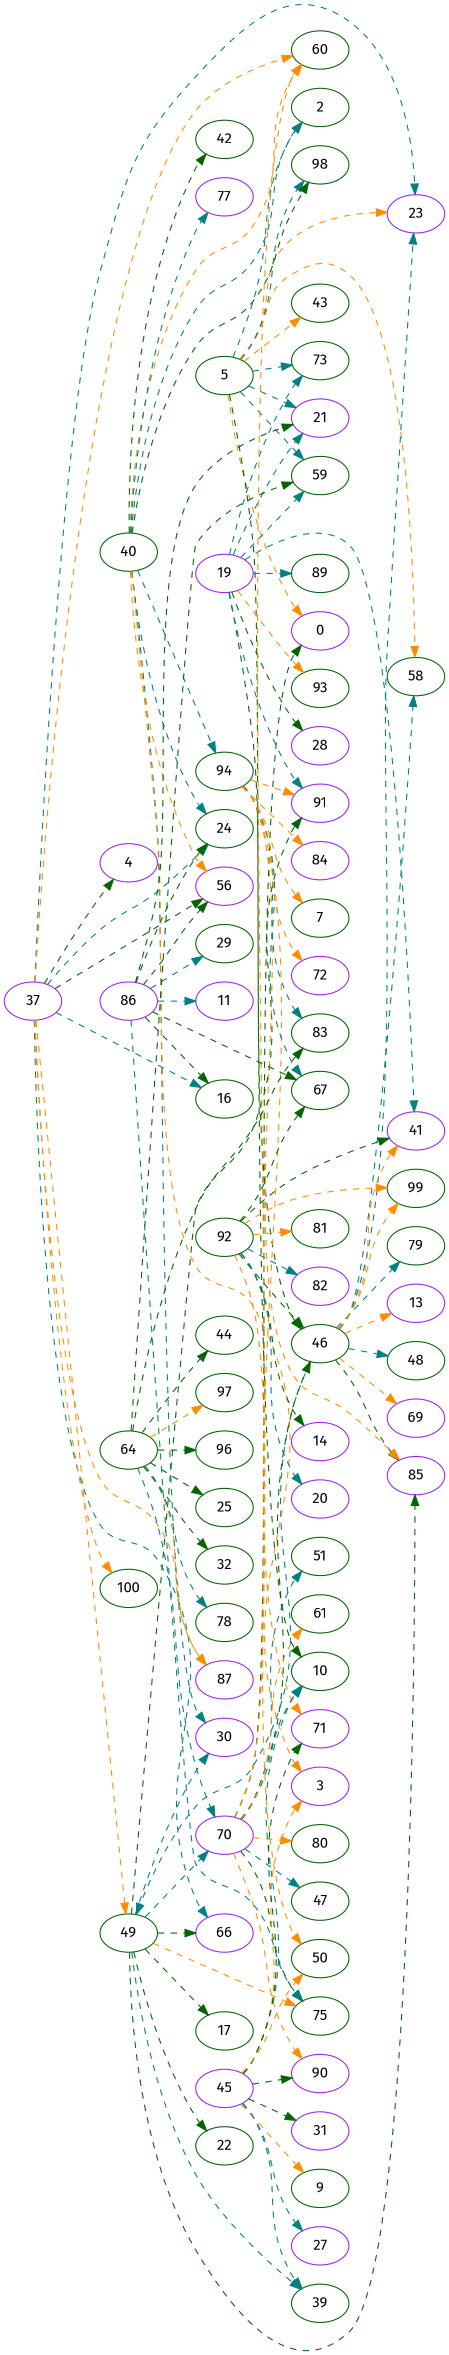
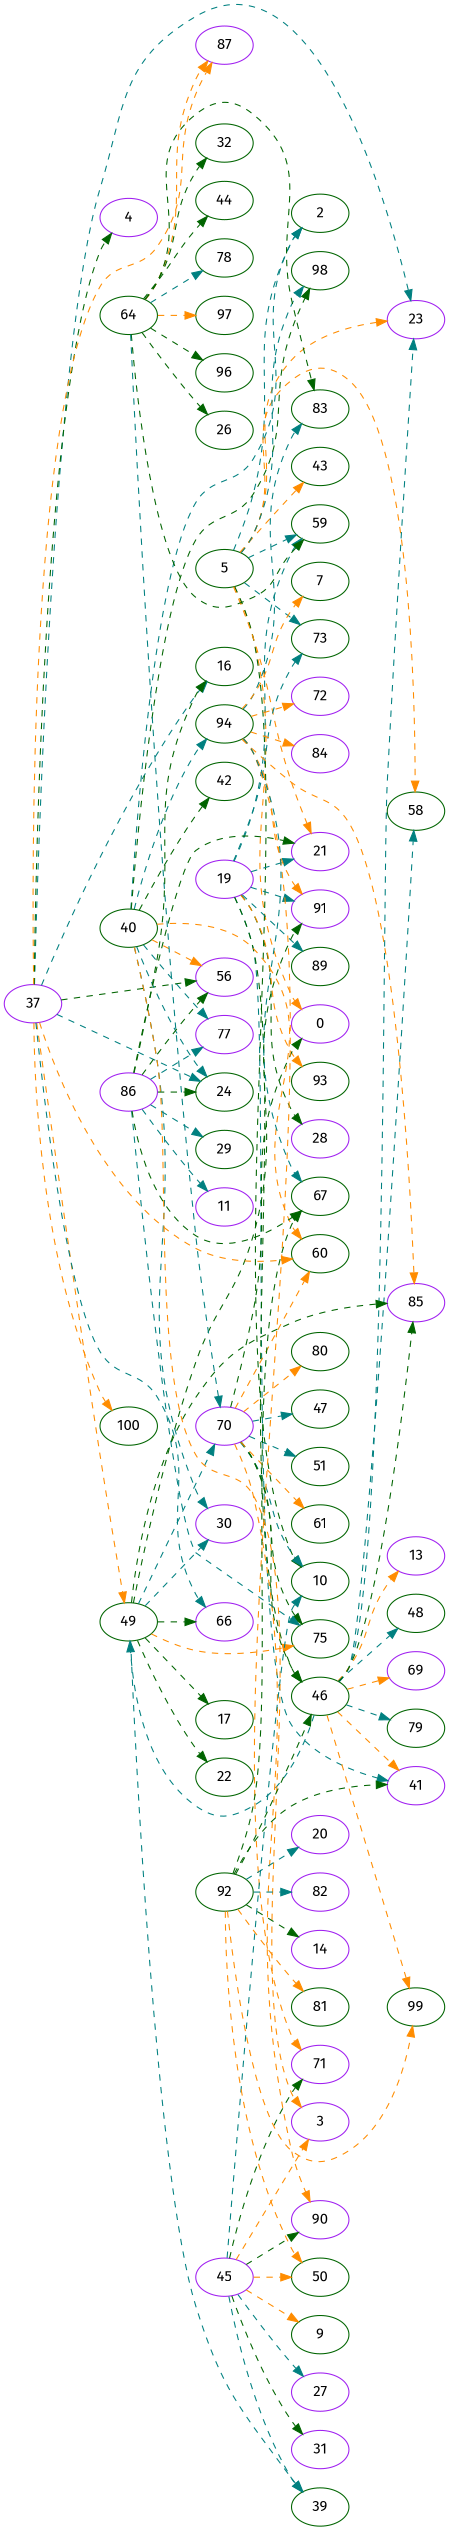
(267, 395) -> (277, 729)
none -> (172, 1066)
(224, 1508) -> (224, 430)
